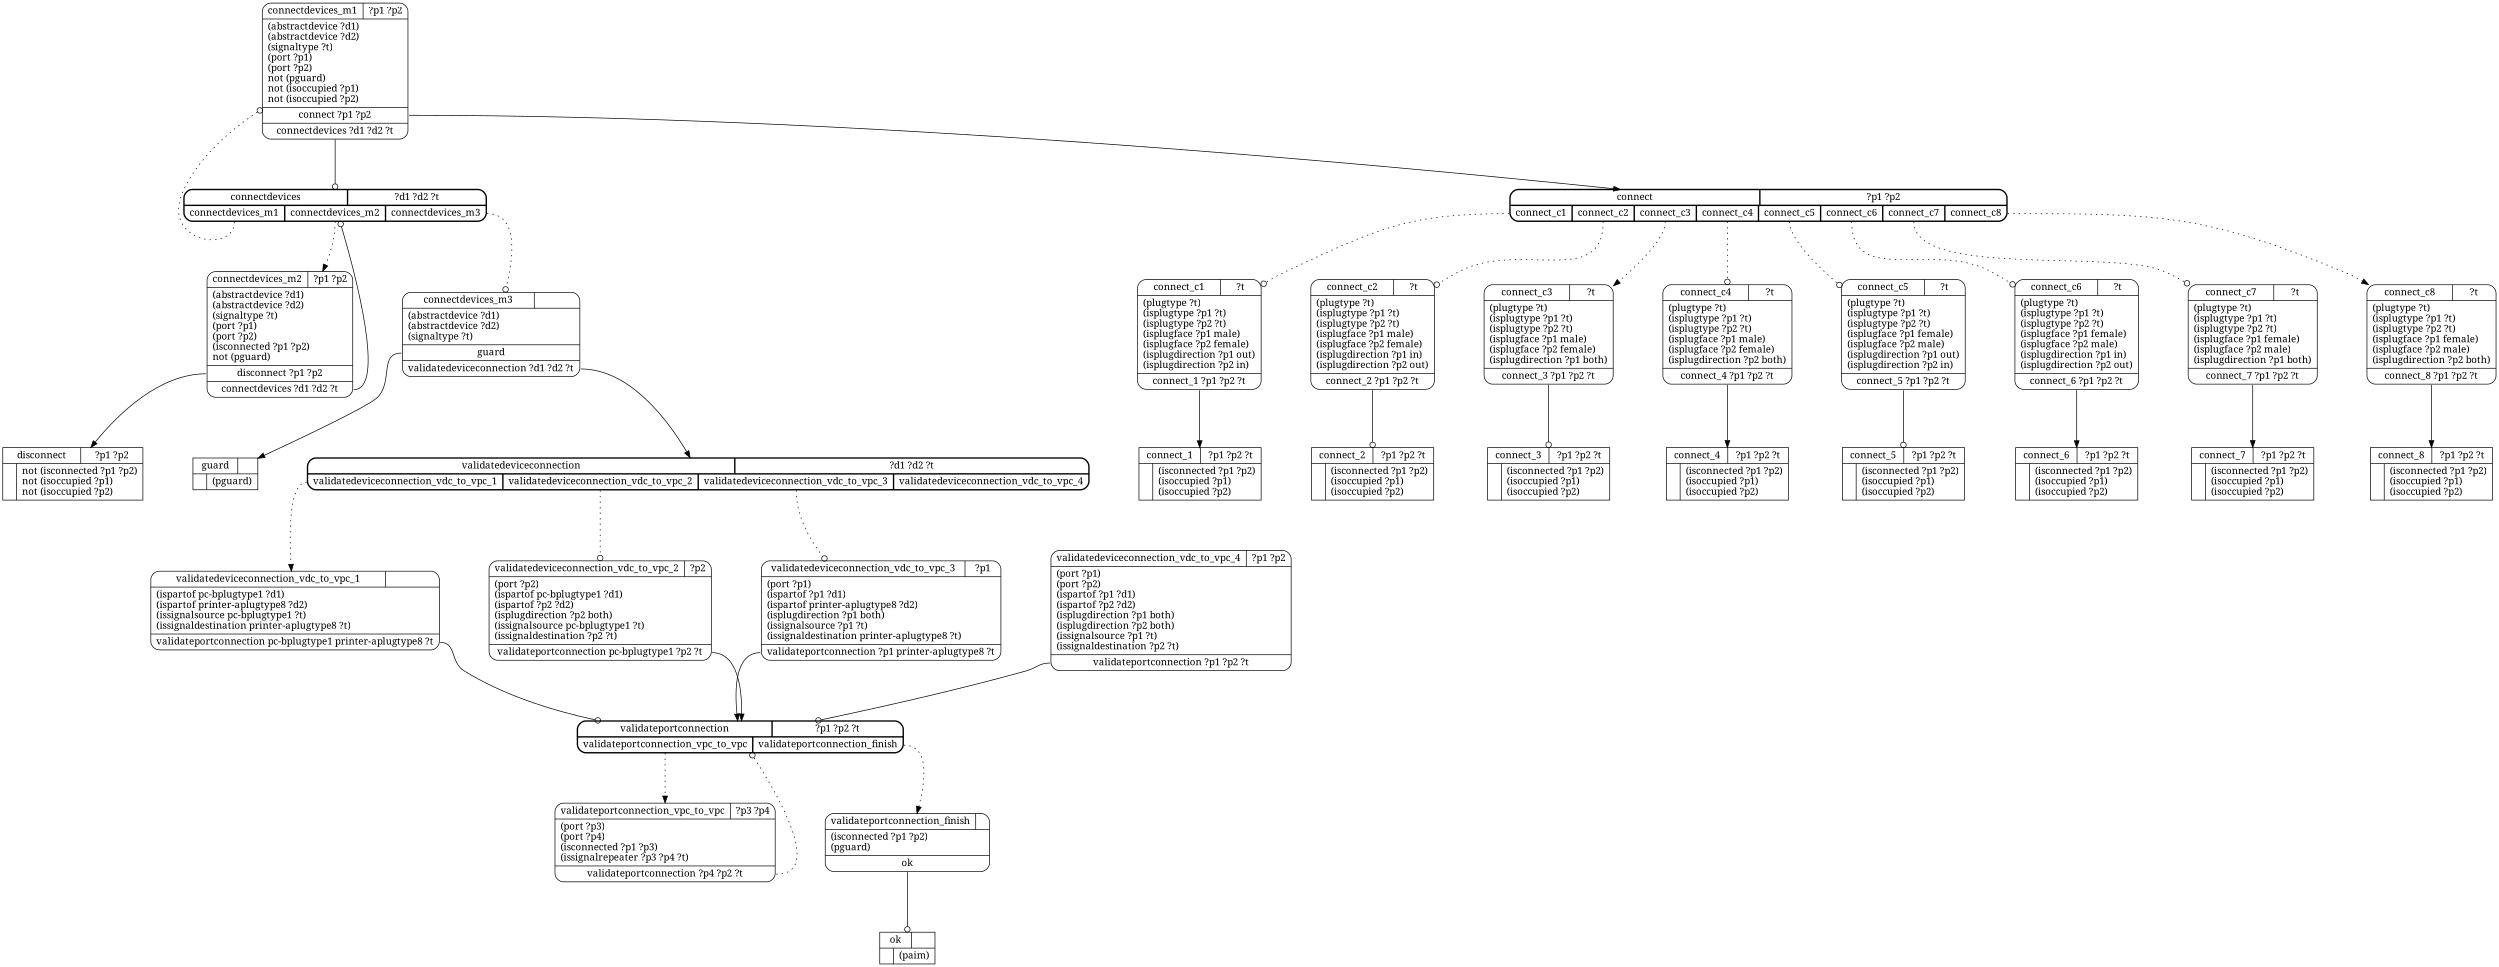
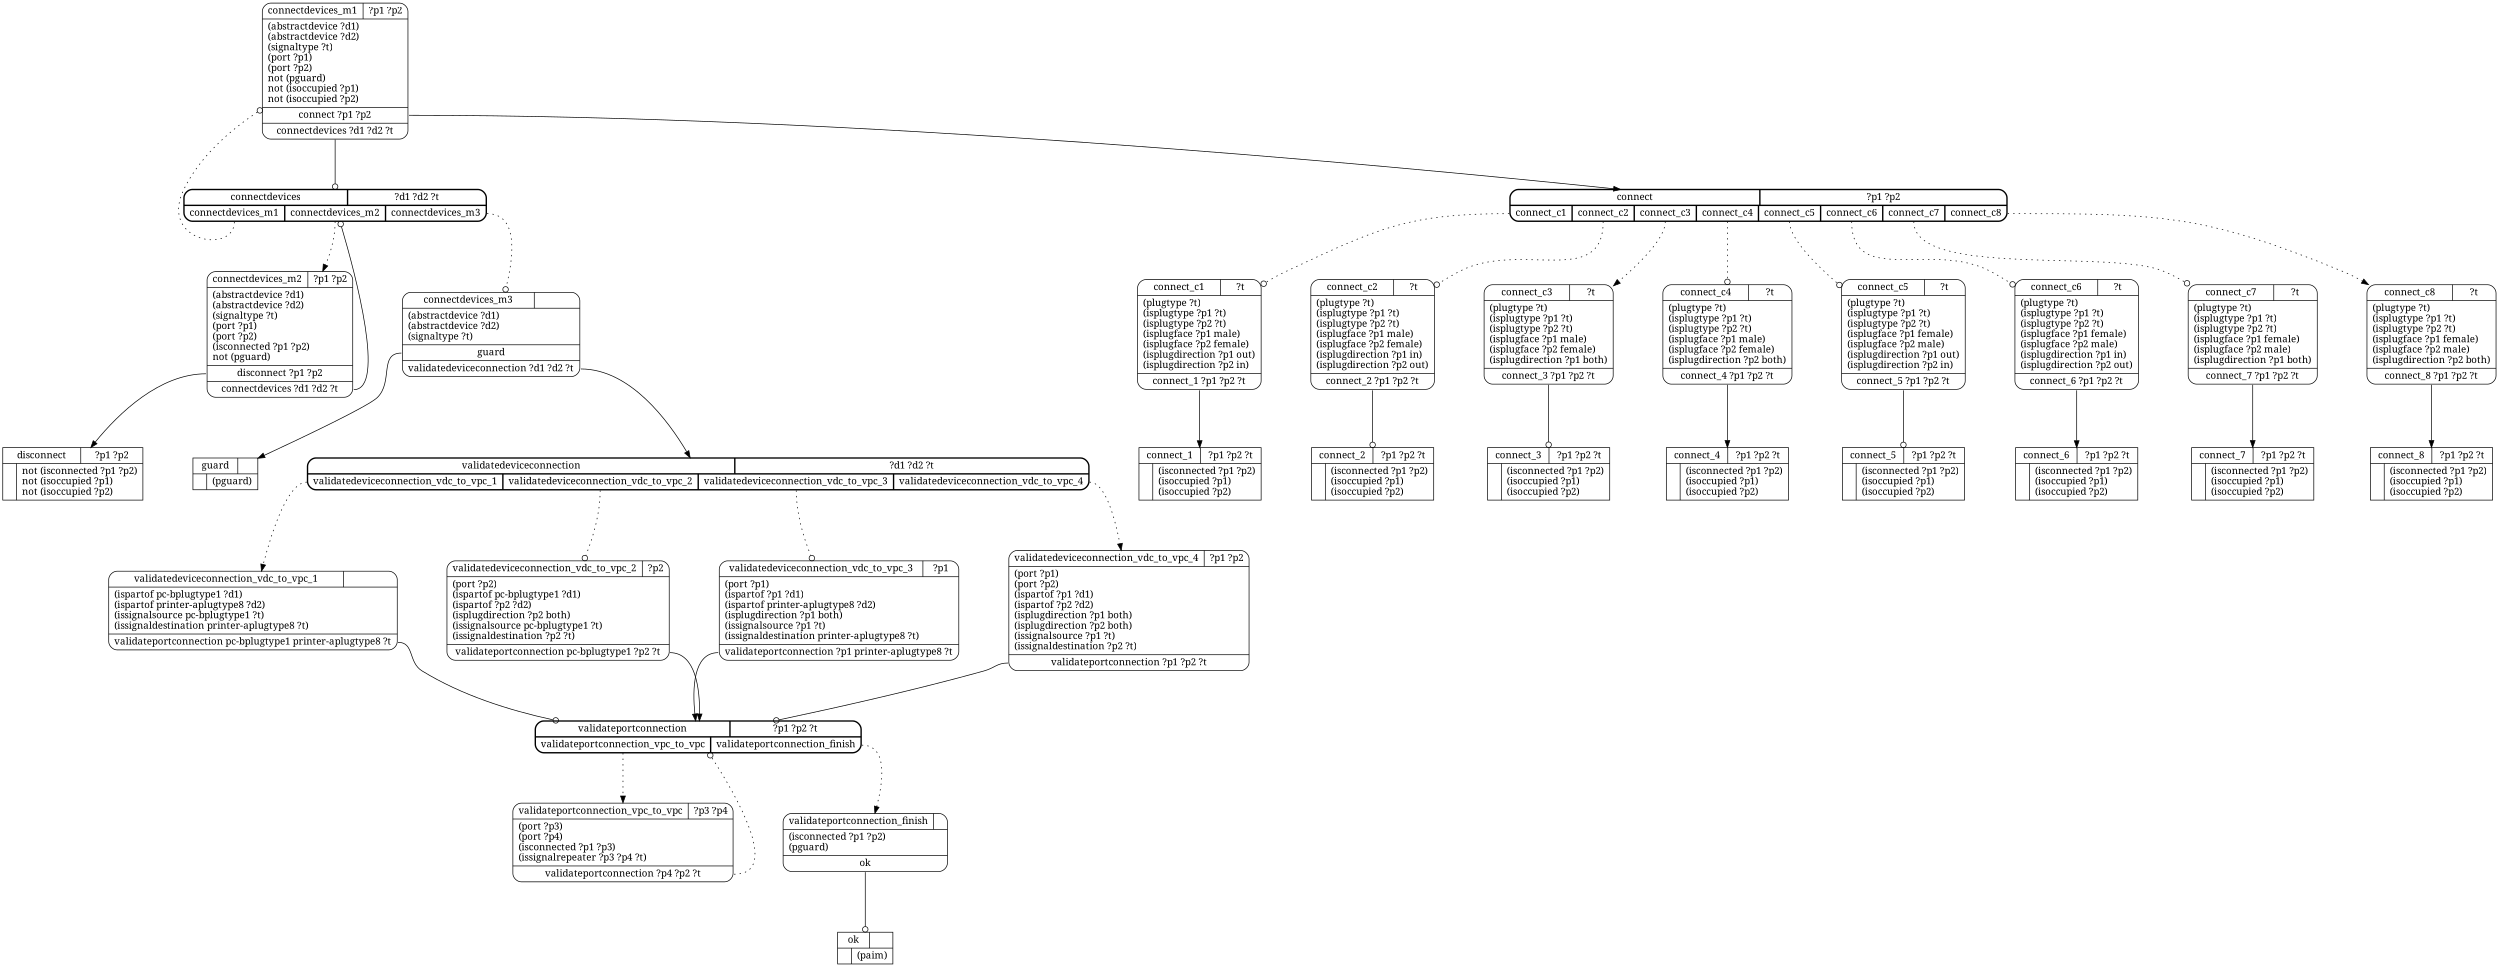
none -> (1111, 509)
